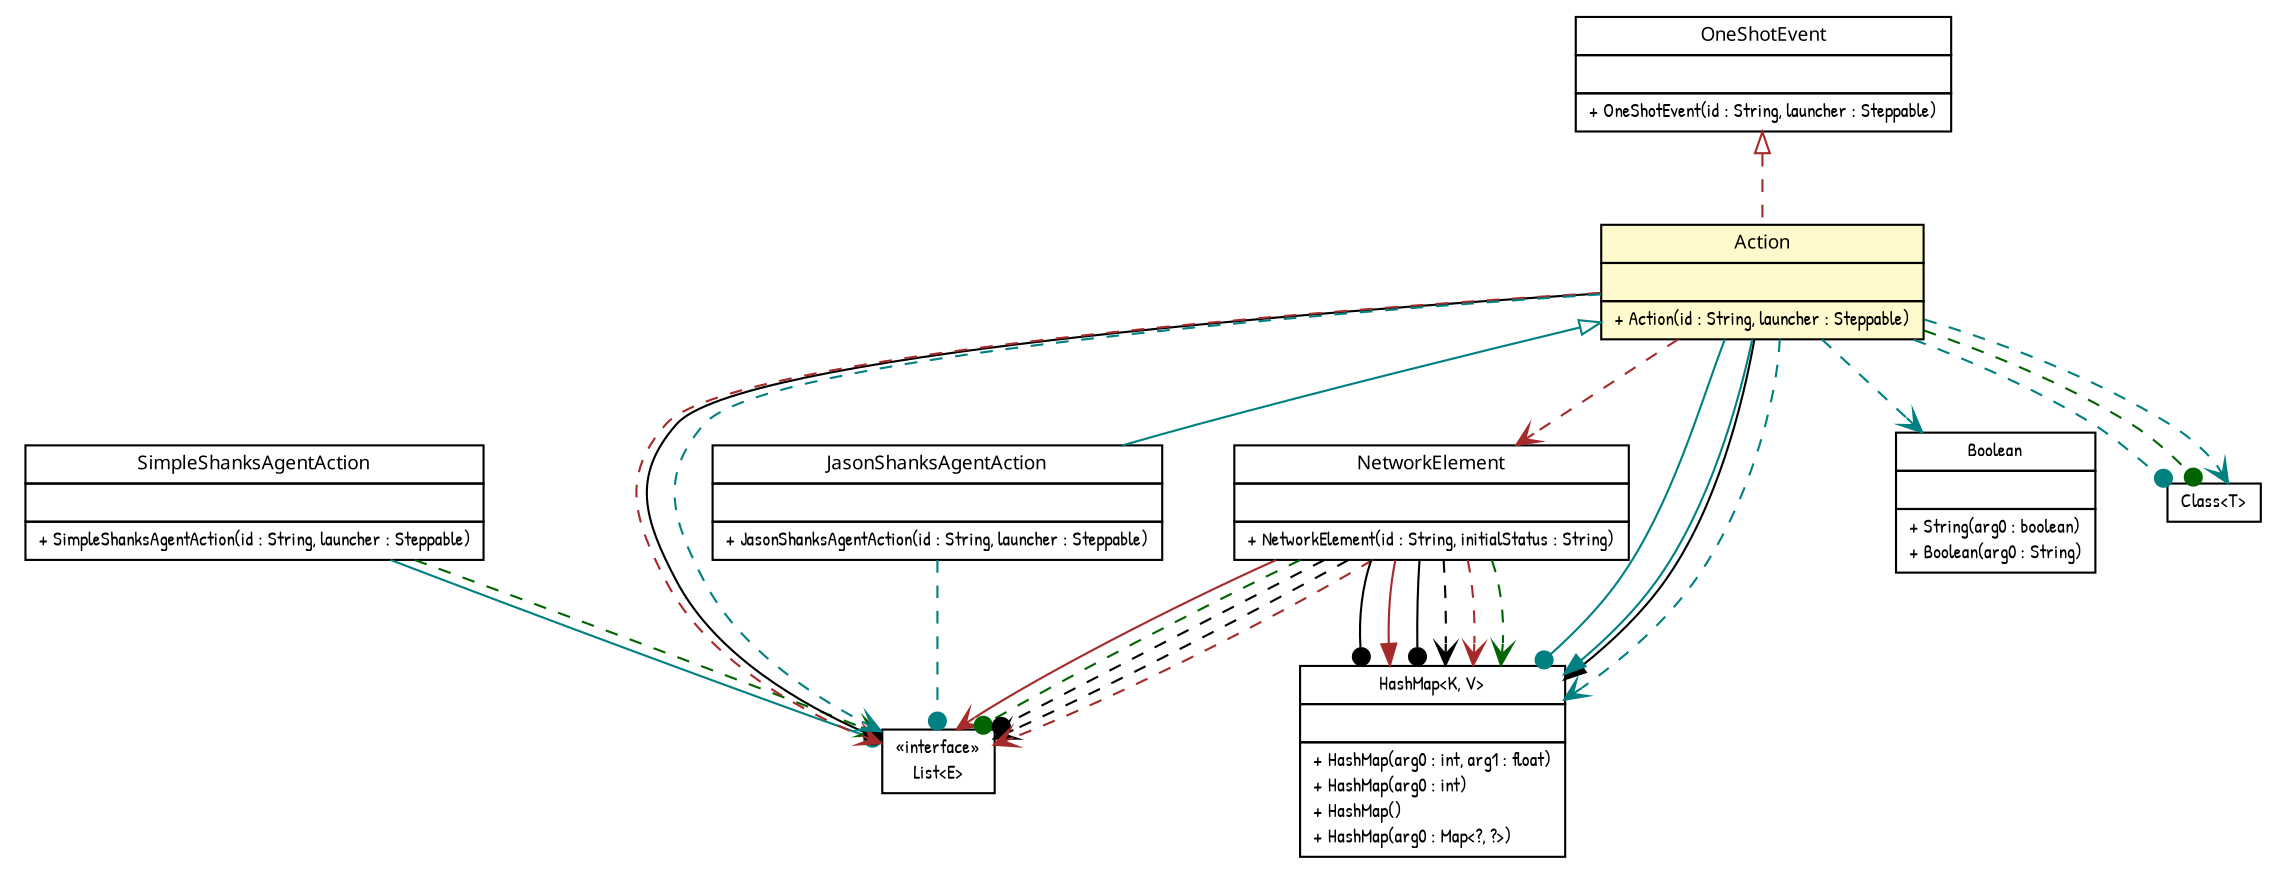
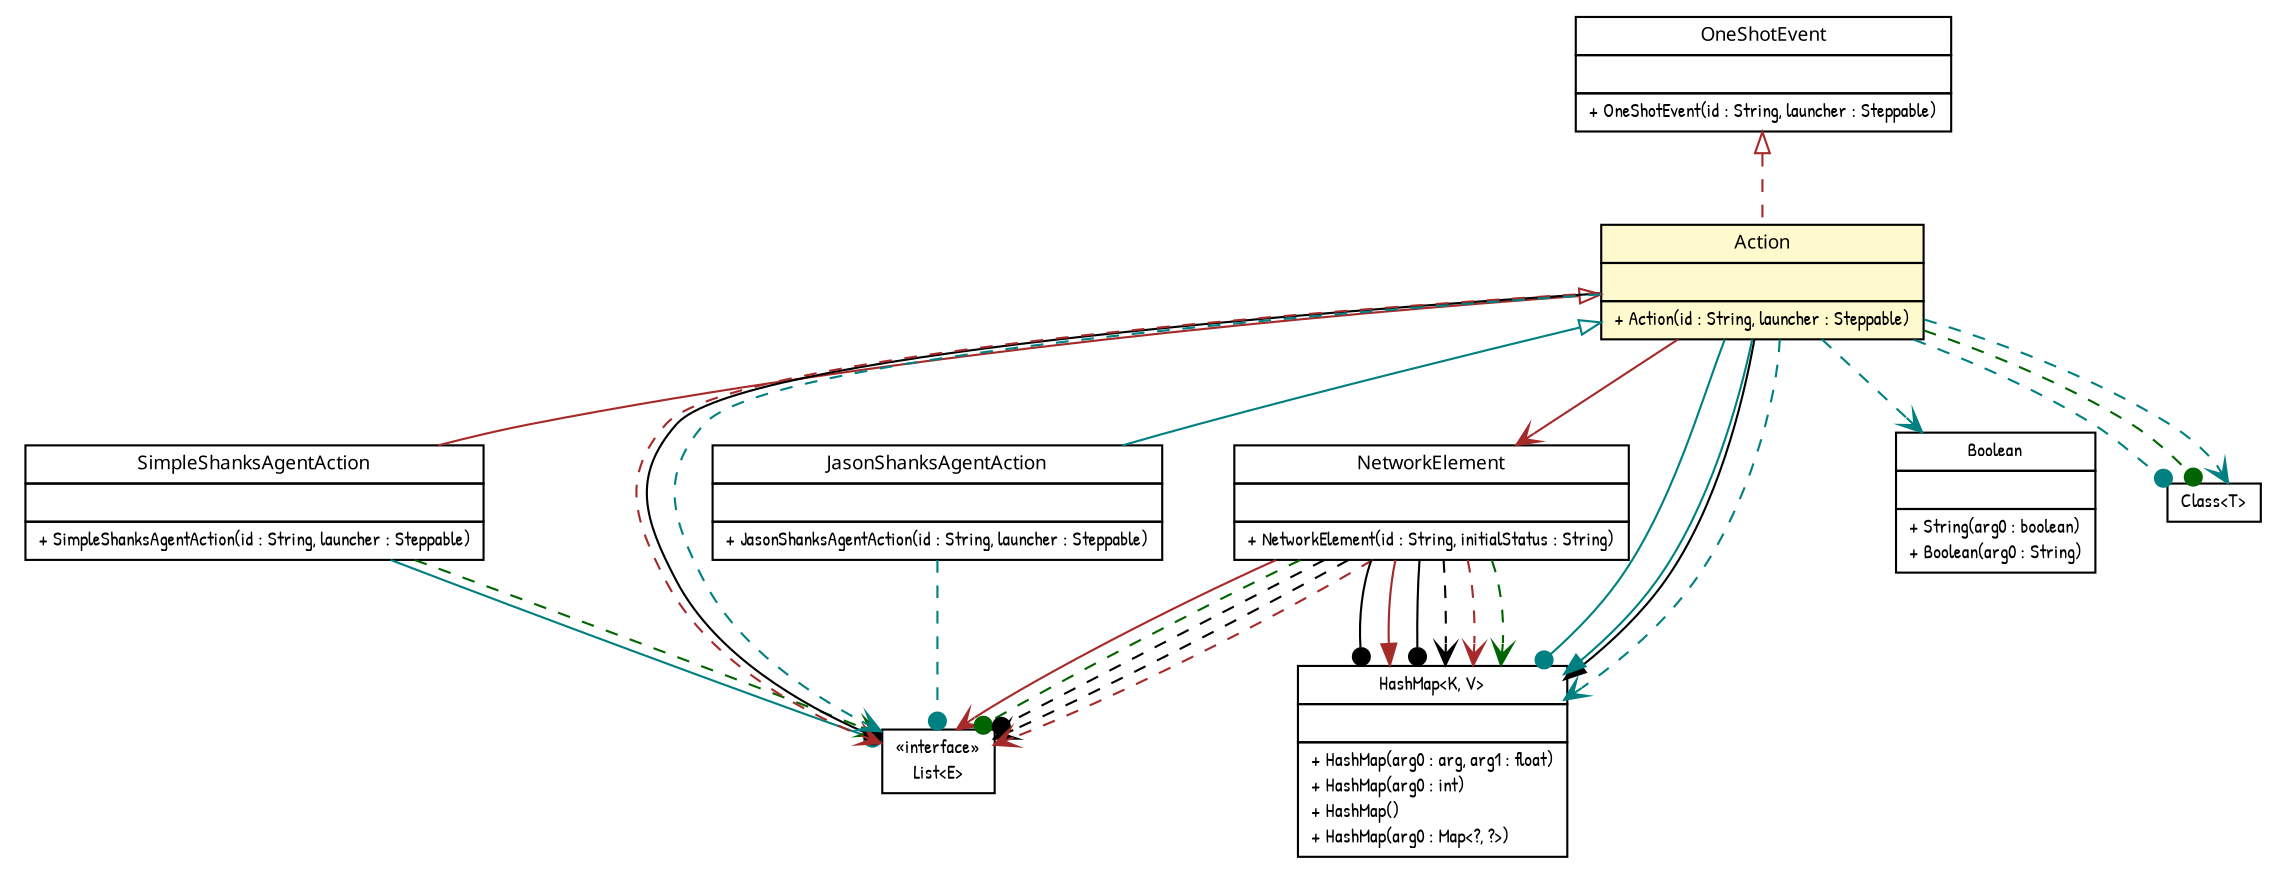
none -> (1006, 351)
(1606, 386) -> (1606, 386)
(1433, 760) -> (1433, 760)
